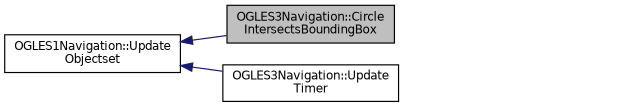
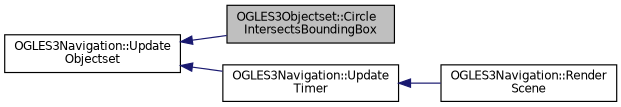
(311, 24) -> (311, 24)
(93, 54) -> (93, 54)
none -> (529, 83)
